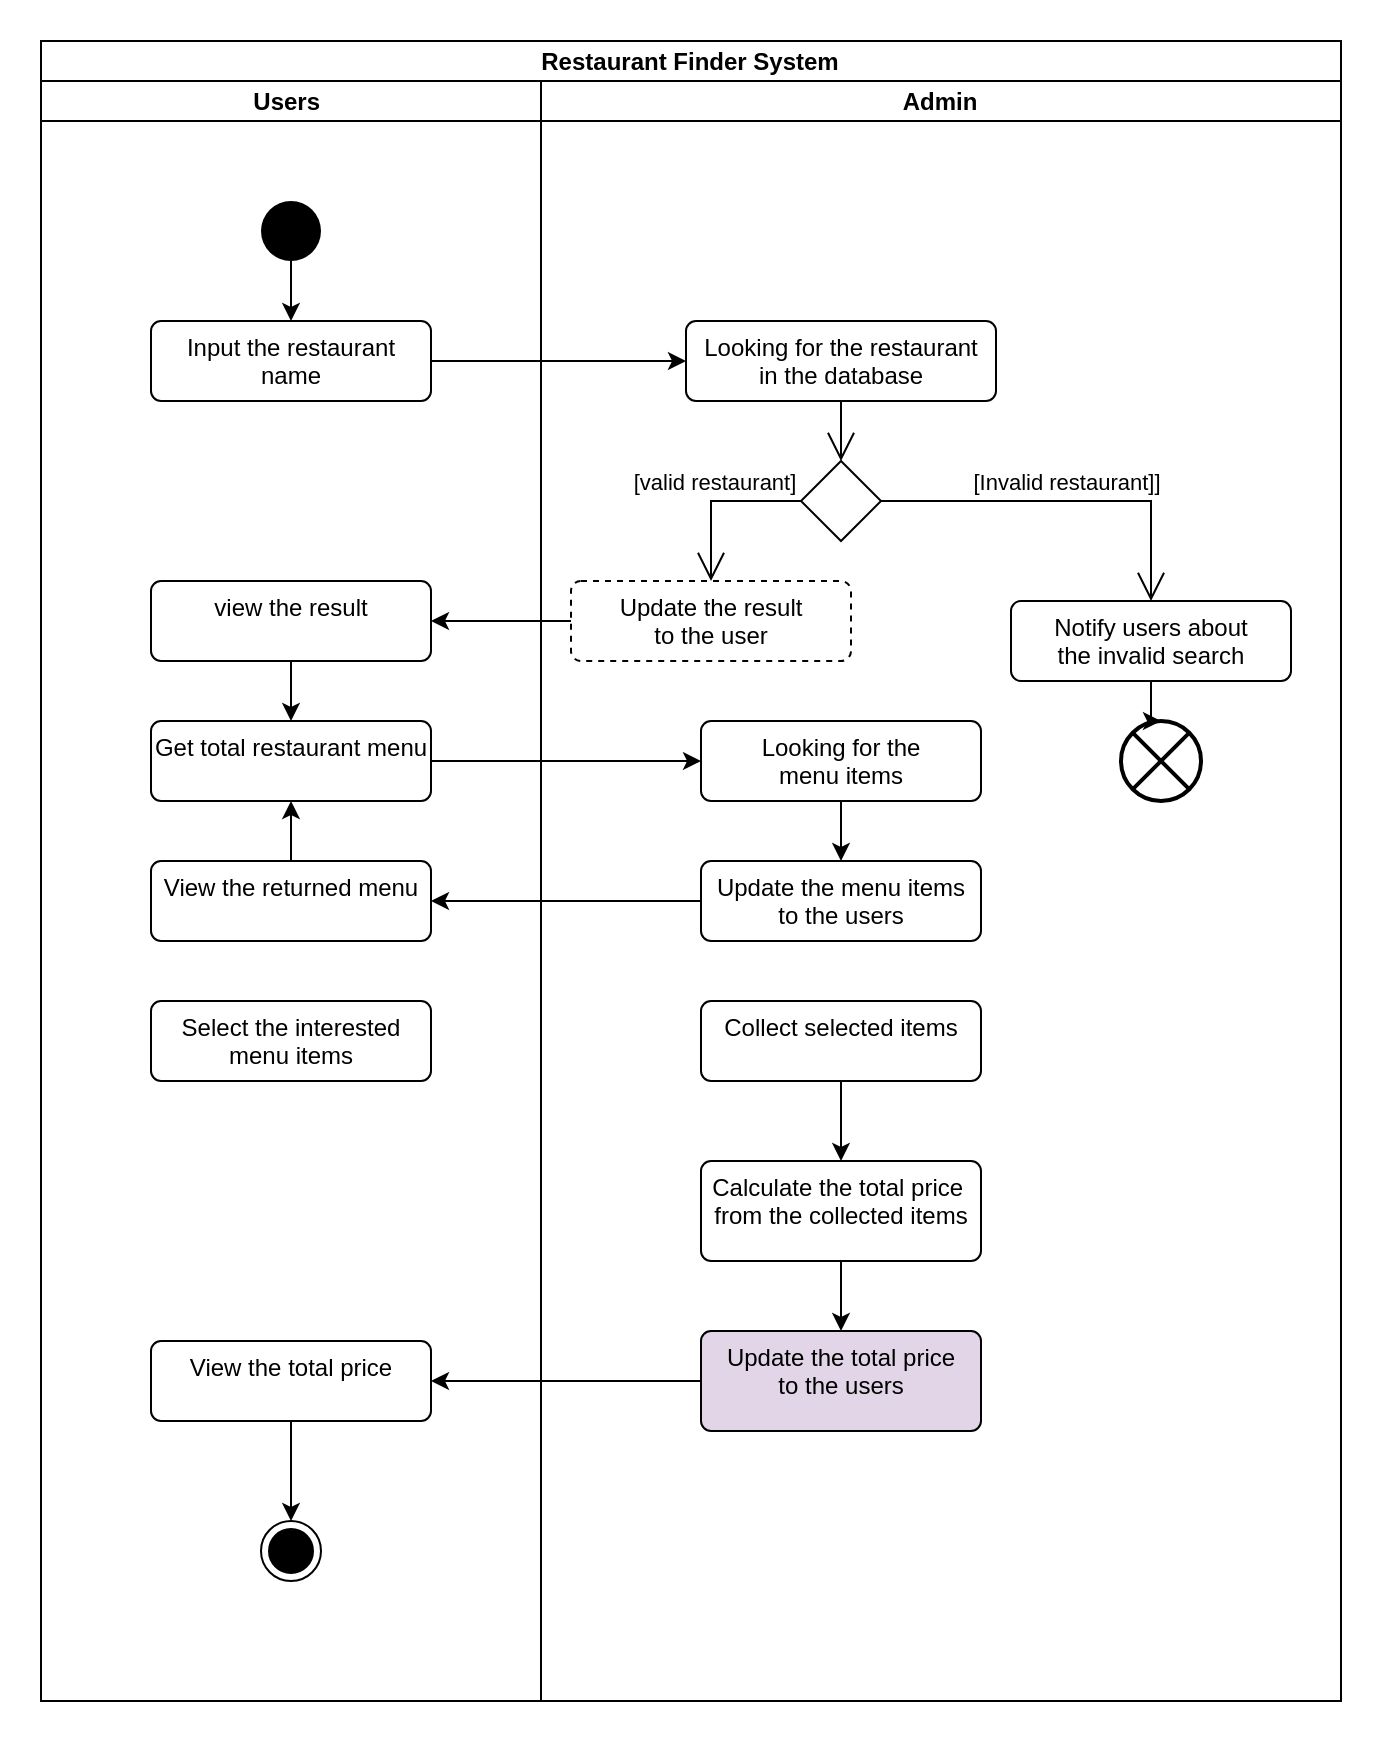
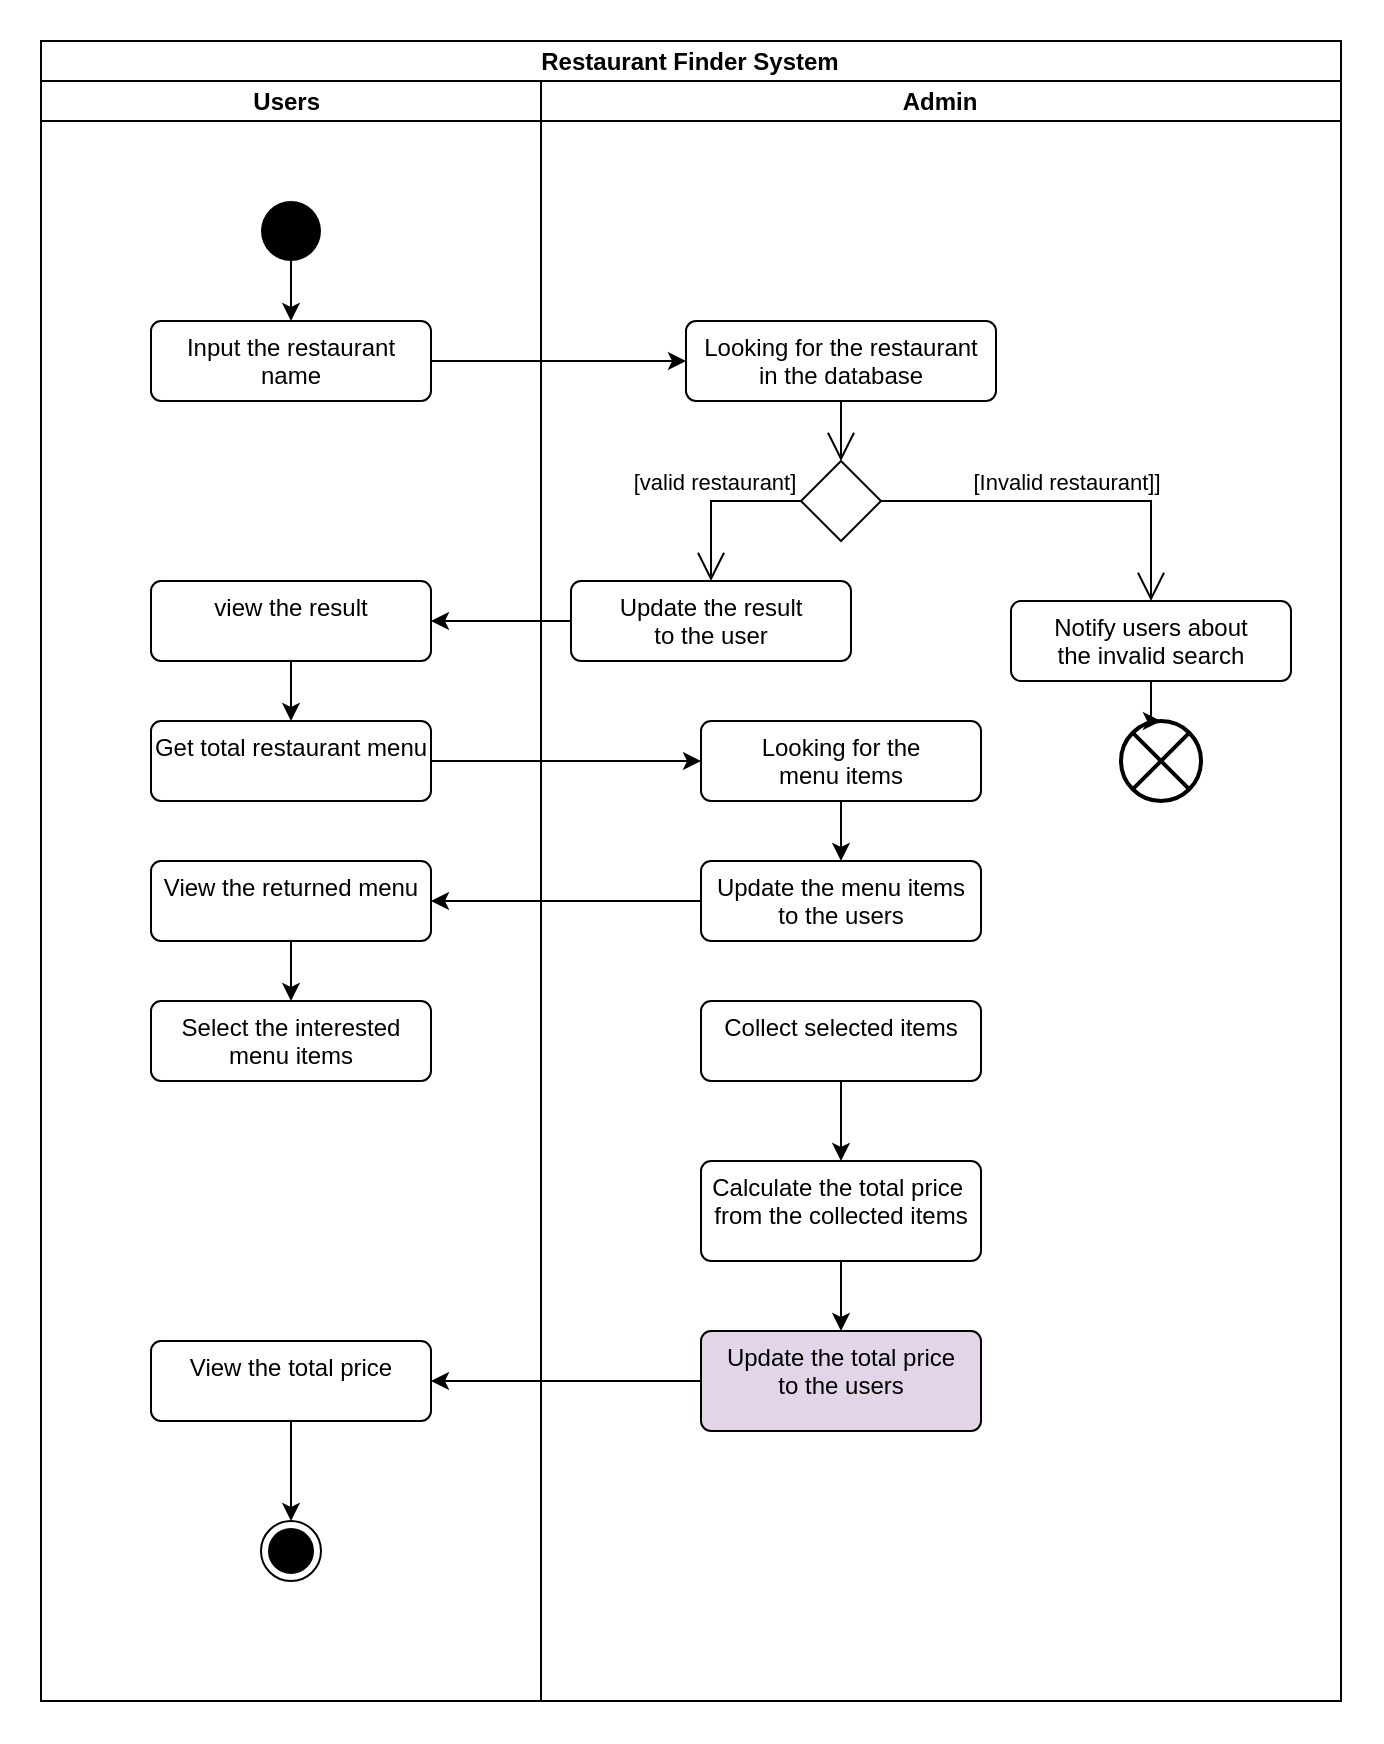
(711, 621) -> (711, 621)
(291, 824) -> (291, 978)
